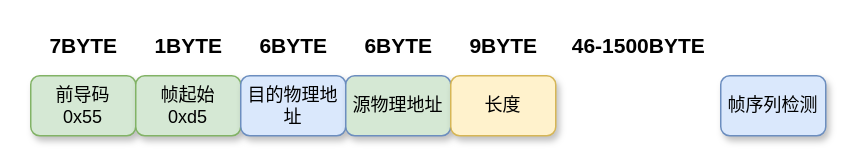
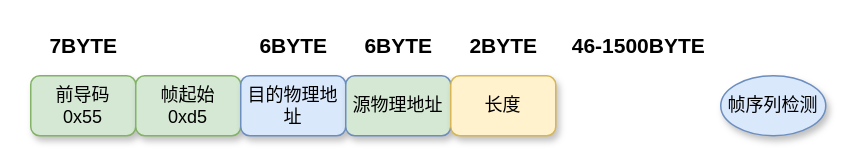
(188, 46) -> none
(504, 46) -> (504, 46)
(773, 106) -> (773, 106)
